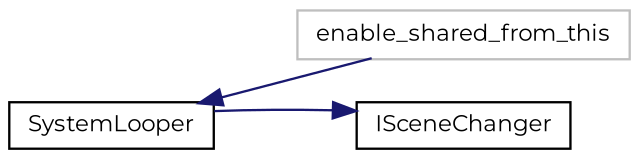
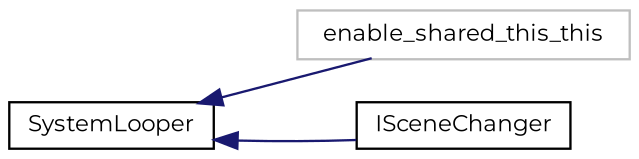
(464, 35) -> (464, 35)
(273, 110) -> (297, 141)
